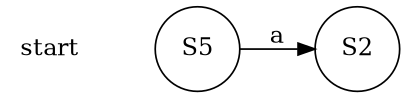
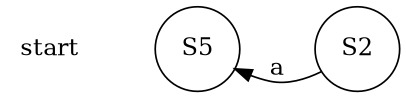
(269, 49) -> (286, 82)
